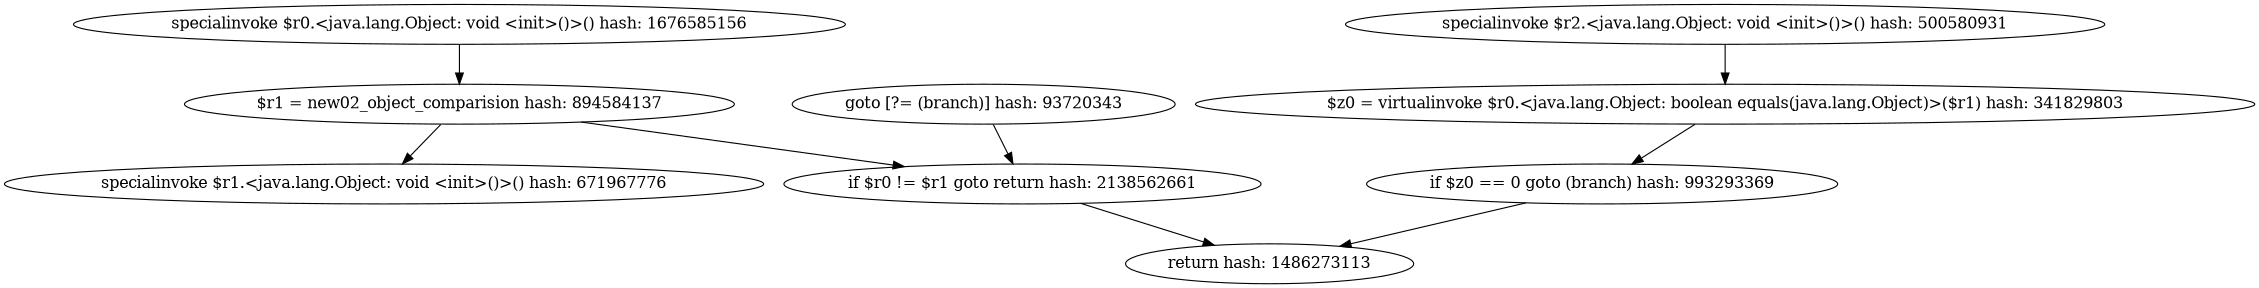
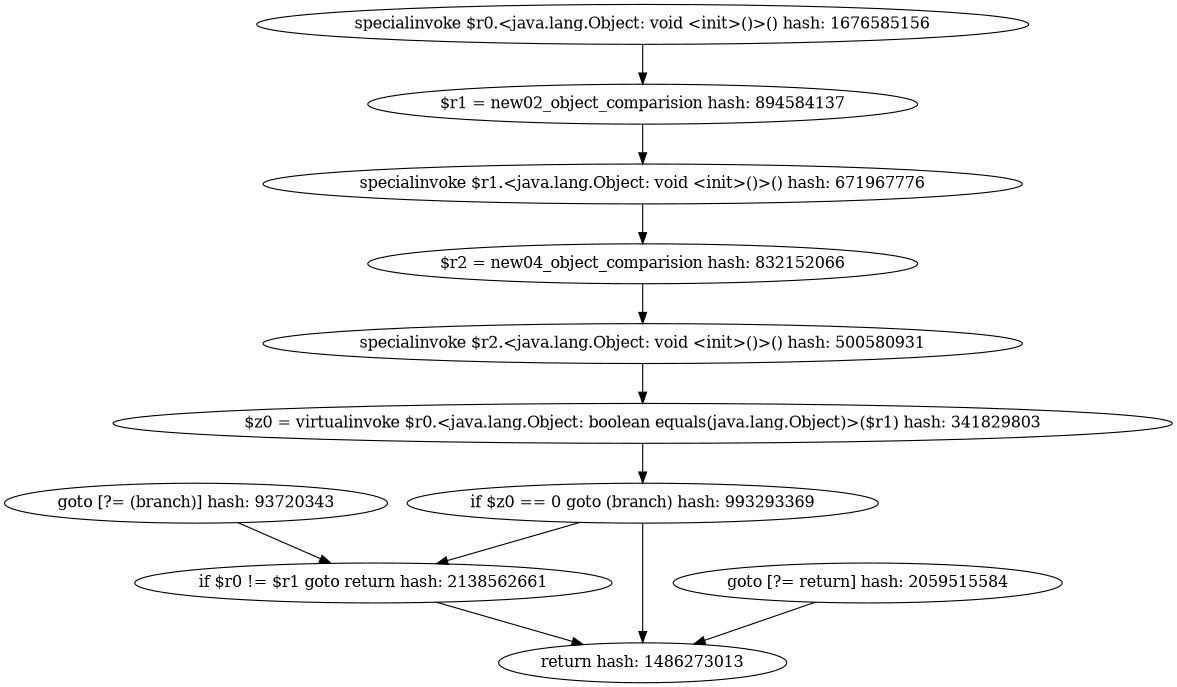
(737, 144) -> (514, 542)
none -> (643, 264)
(1270, 264) -> (643, 663)
none -> (868, 583)
